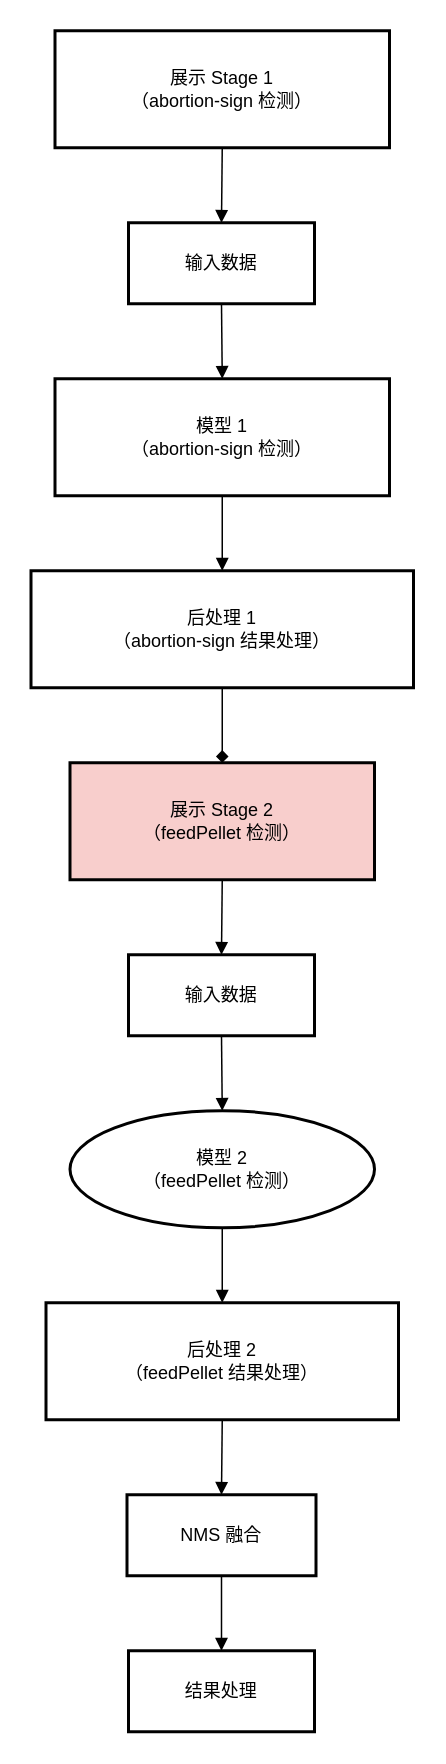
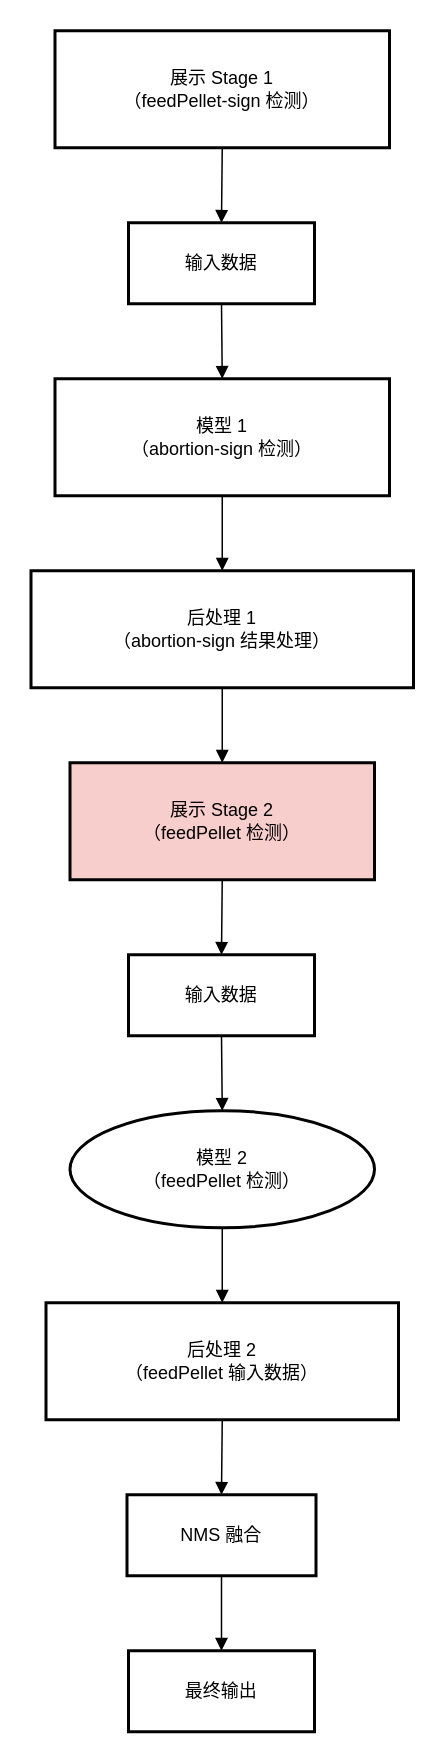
(222, 89) -> (222, 89)
(222, 749) -> (222, 749)
(222, 1361) -> (222, 1361)
(221, 1691) -> (221, 1691)
